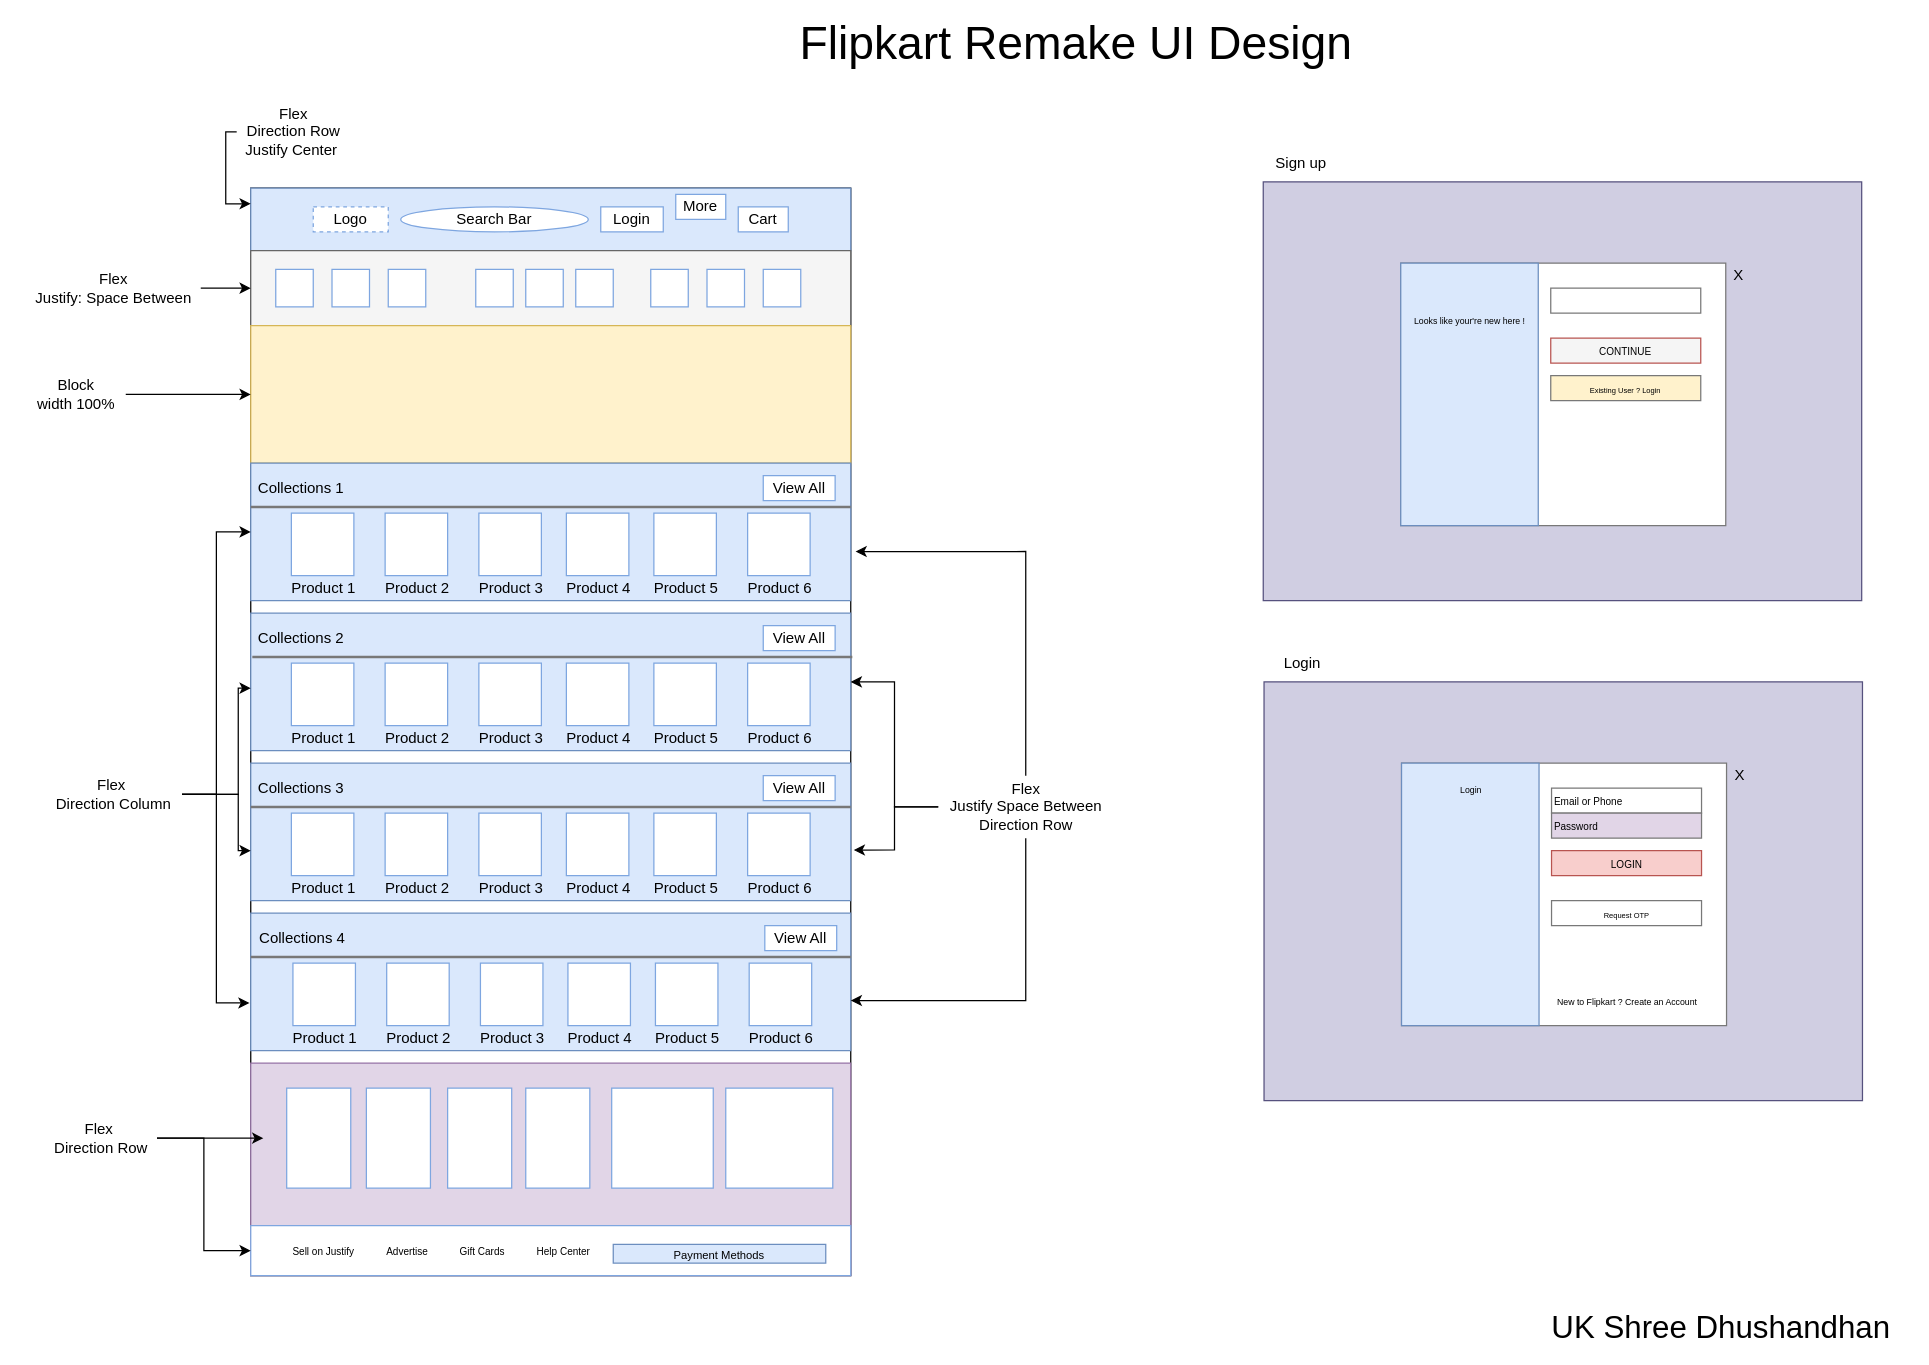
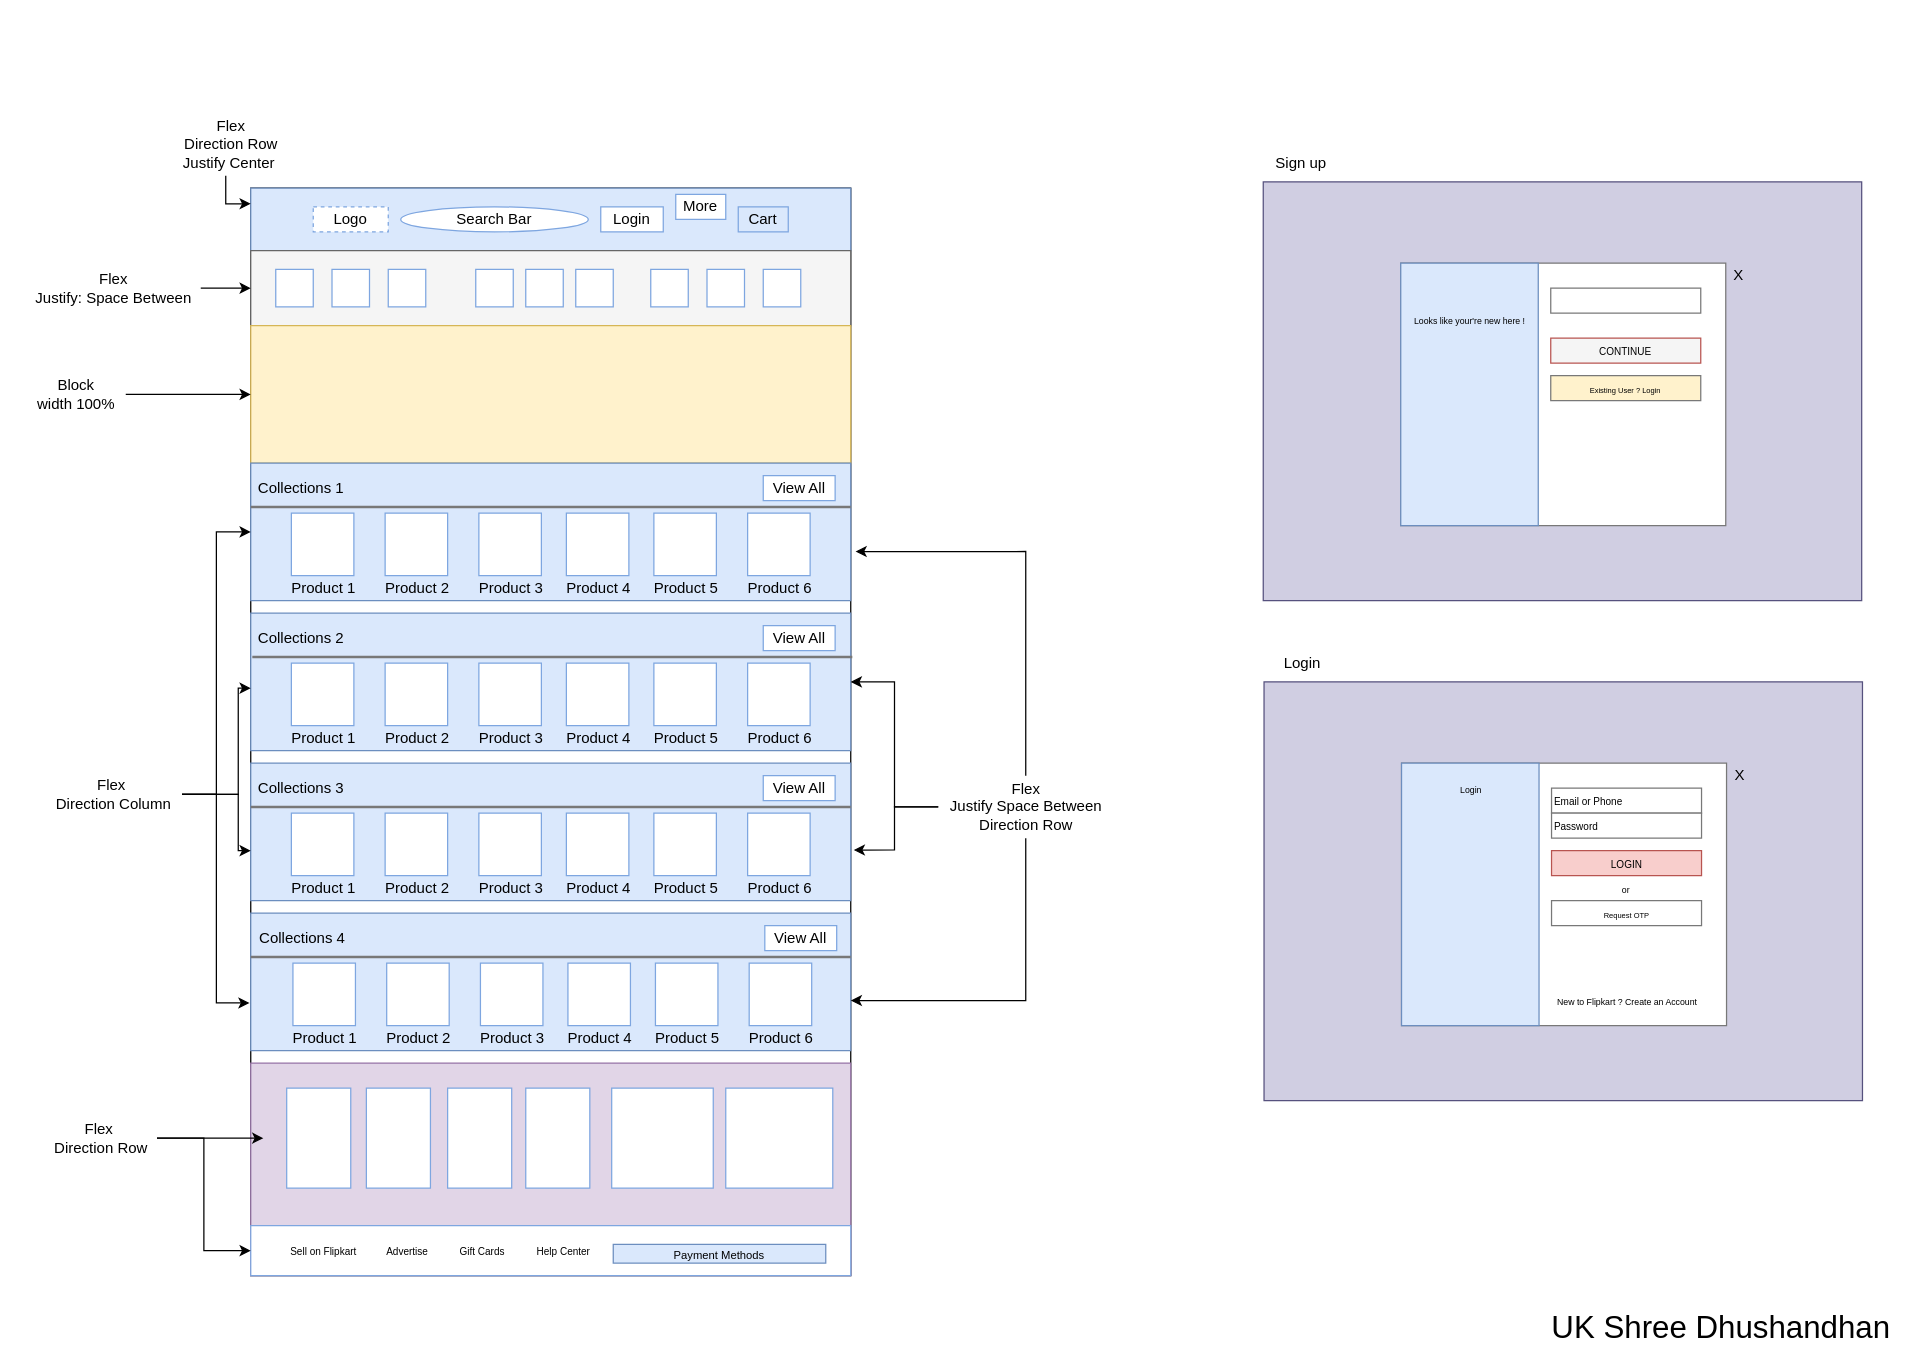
(1076, 44) -> none
(293, 132) -> (230, 144)
(763, 219) -> (763, 219)
(1626, 826) -> (1626, 826)
none -> (1626, 888)
(324, 1251) -> (324, 1251)
